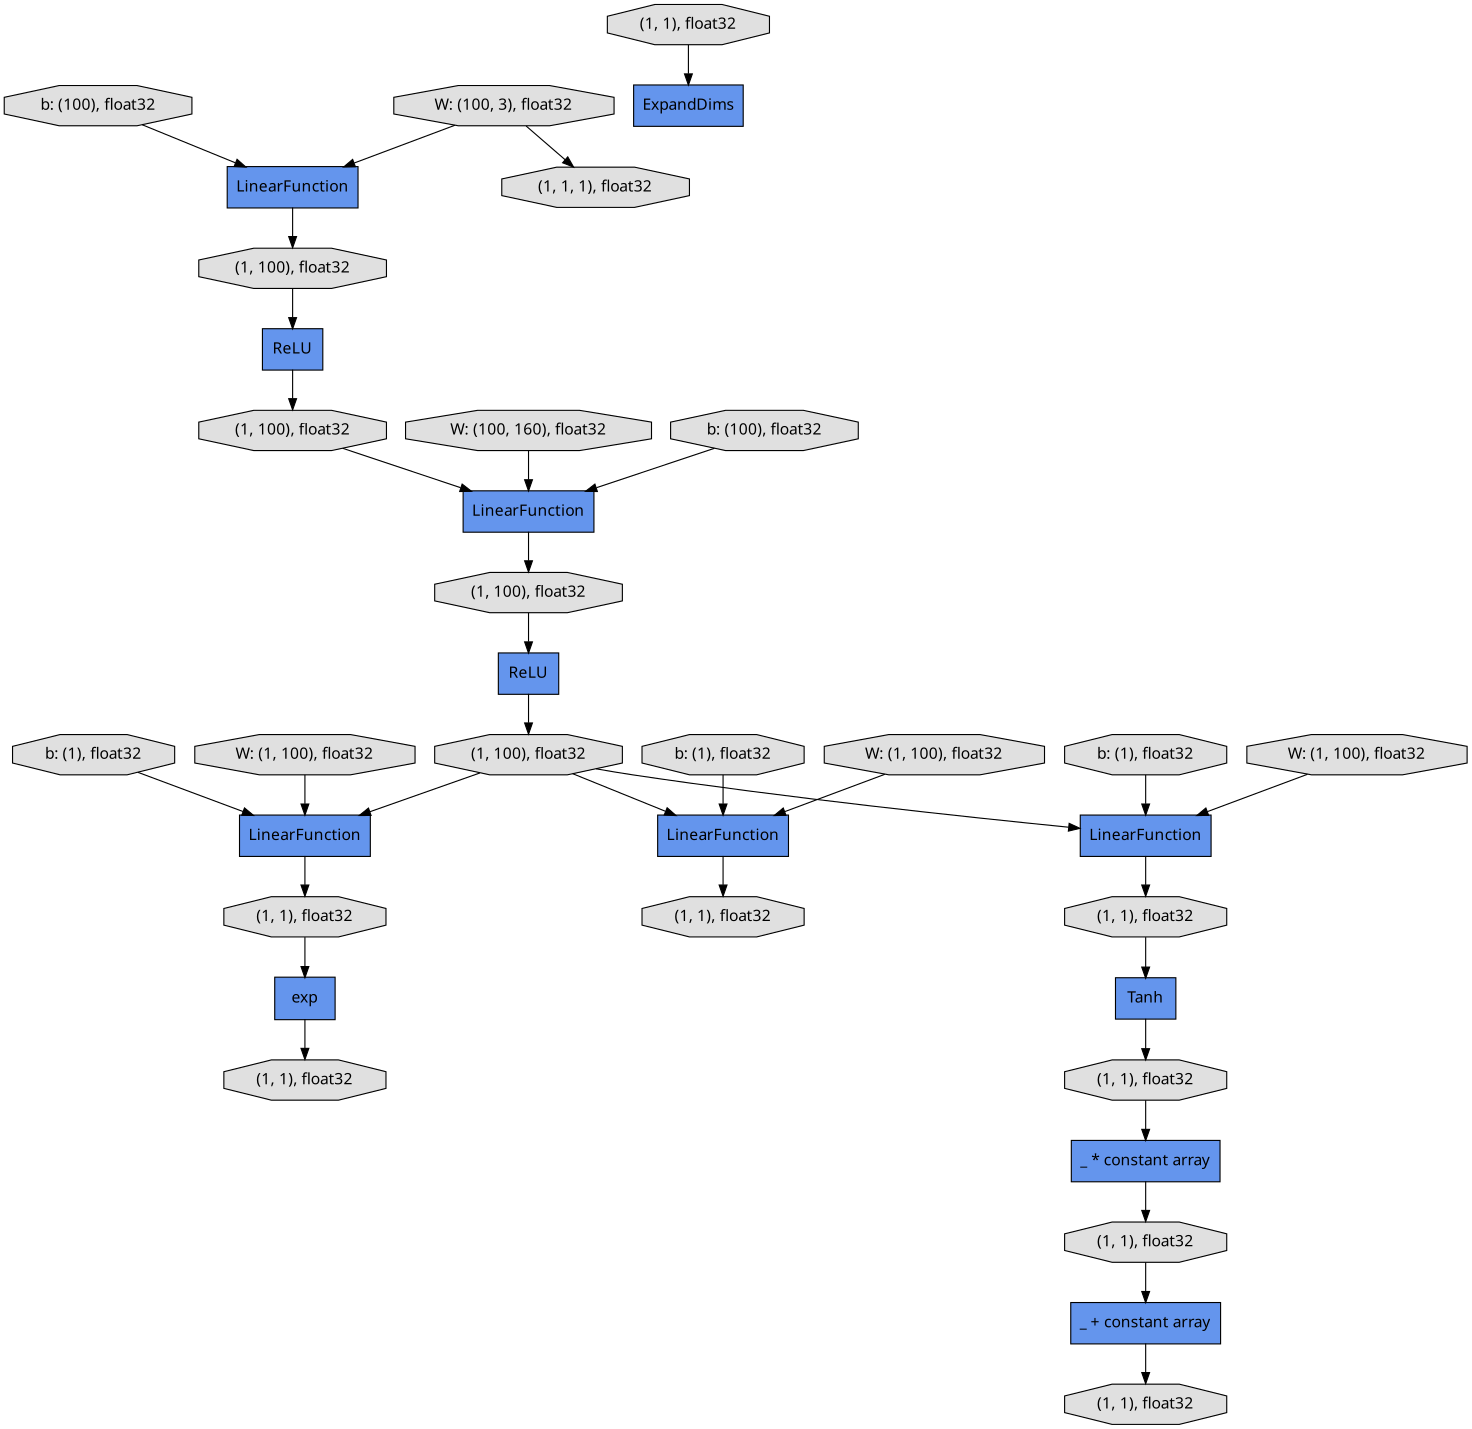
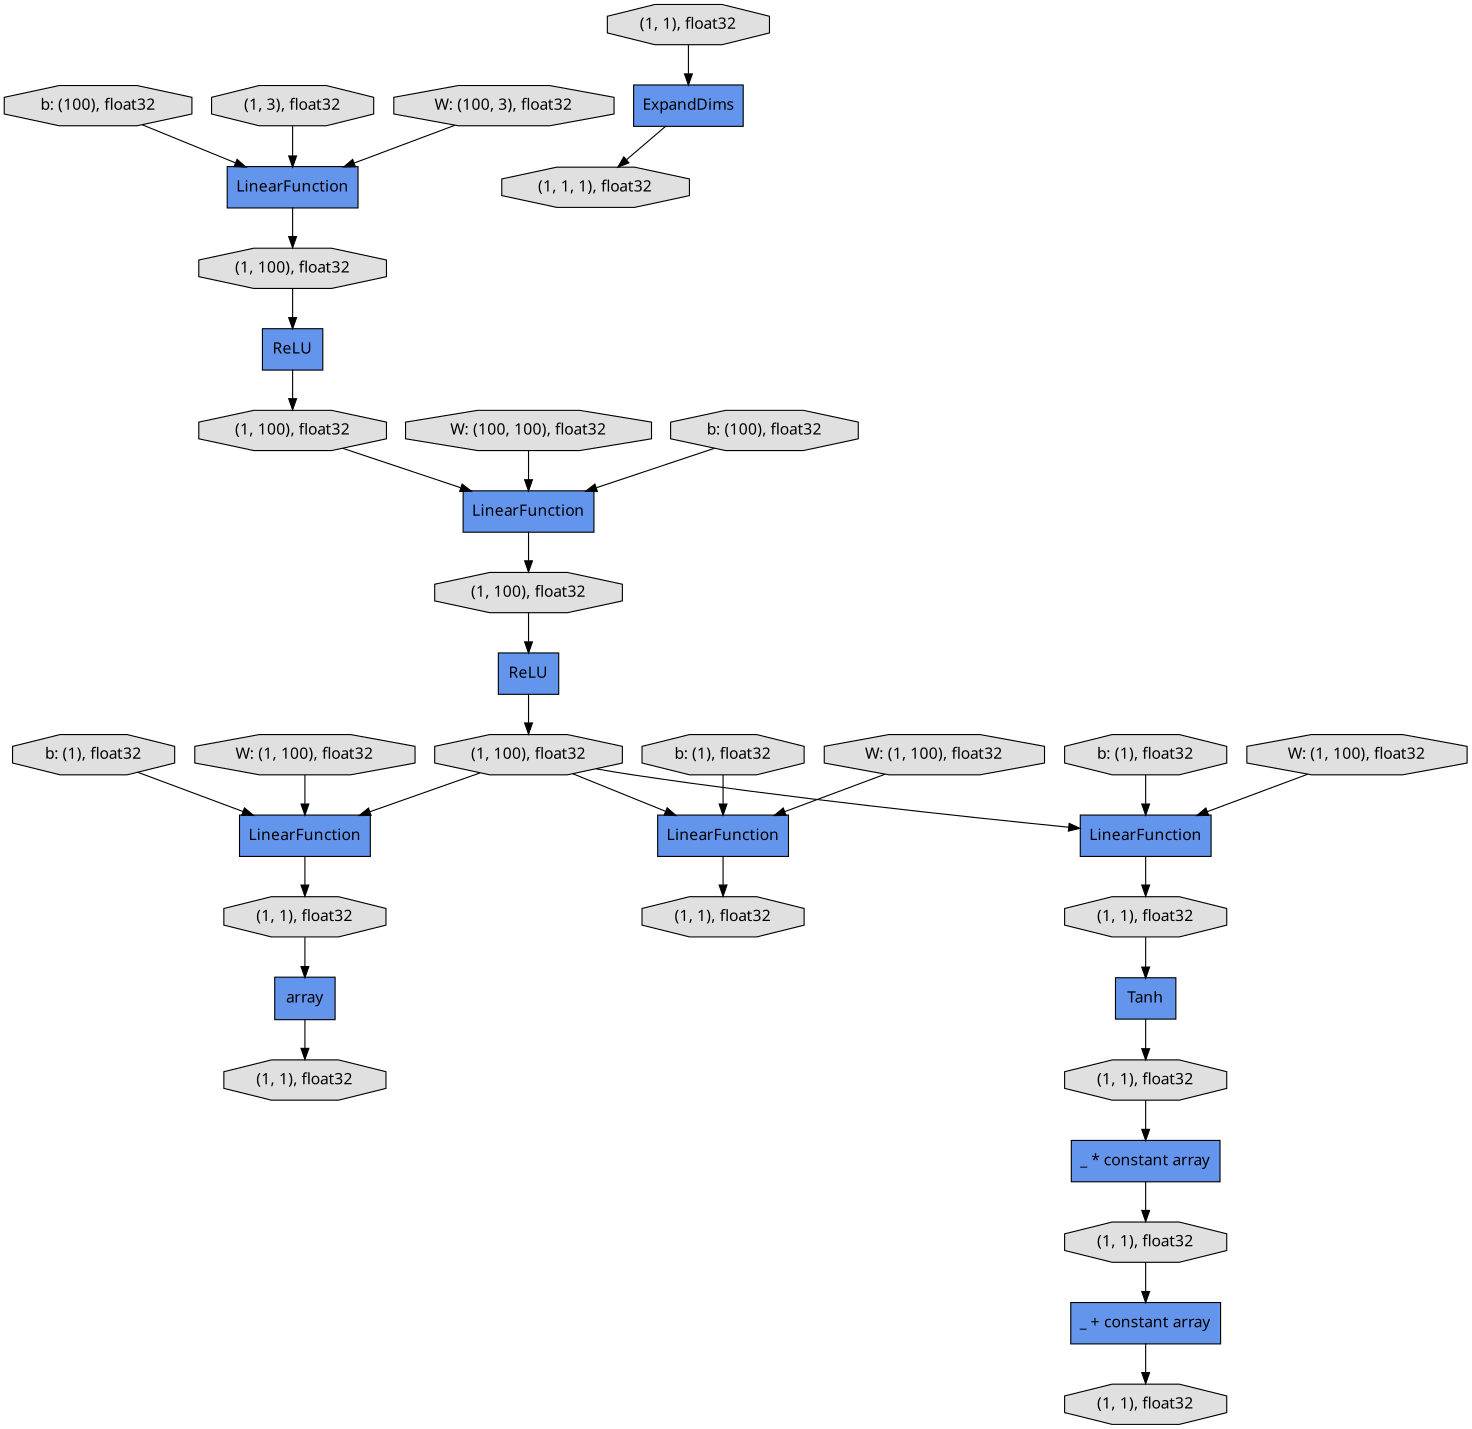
none -> (293, 106)
(546, 143) -> (646, 143)
(529, 430) -> (529, 430)
(305, 998) -> (305, 998)
